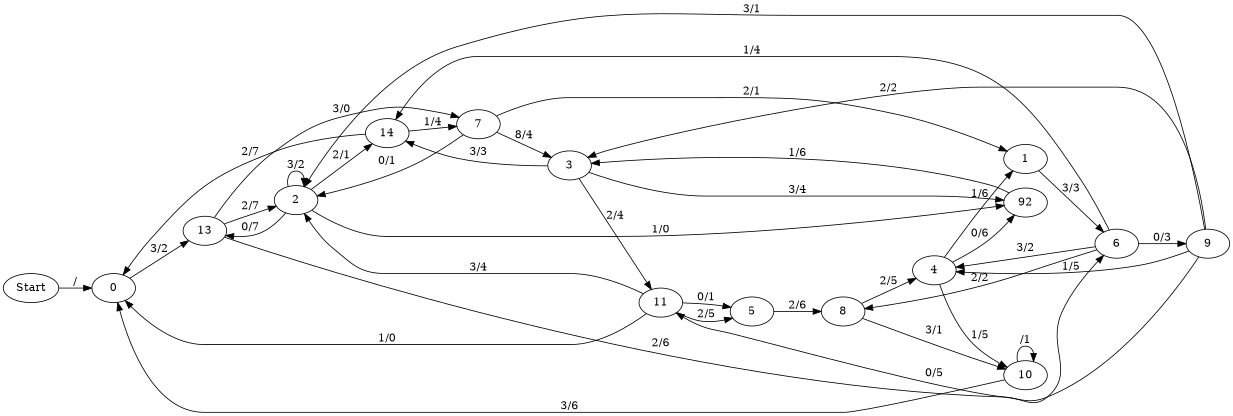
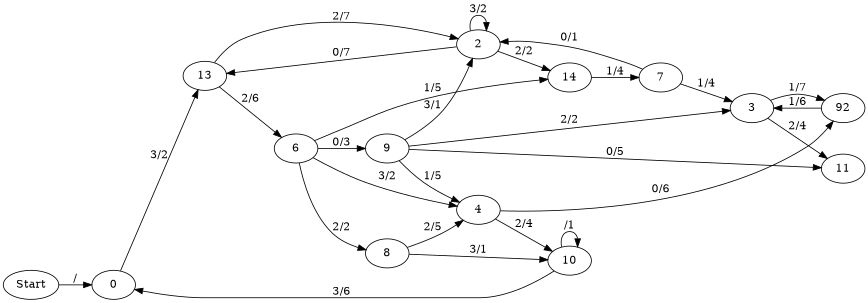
(752, 50) -> (433, 88)
(316, 126) -> none
(524, 135) -> (706, 84)
(342, 155) -> (524, 51)
(1026, 159) -> none
(479, 162) -> none
(230, 171) -> none
(798, 190) -> (798, 88)
(652, 236) -> none
(468, 274) -> none
(752, 311) -> none
(980, 335) -> (524, 224)
(387, 345) -> none
